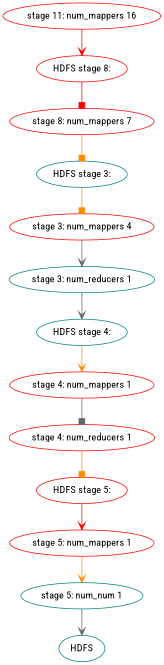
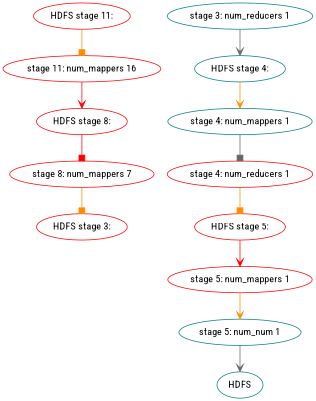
none -> (82, 16)
(82, 174) -> (82, 227)
(82, 227) -> none
(82, 385) -> (240, 122)
